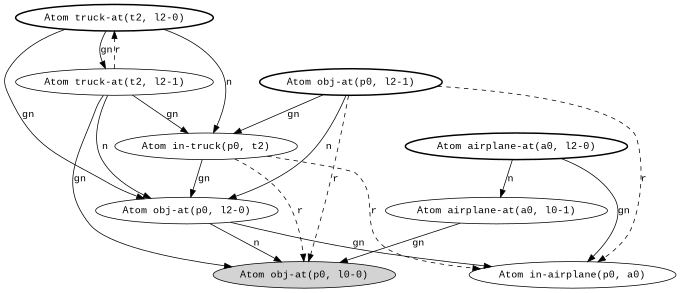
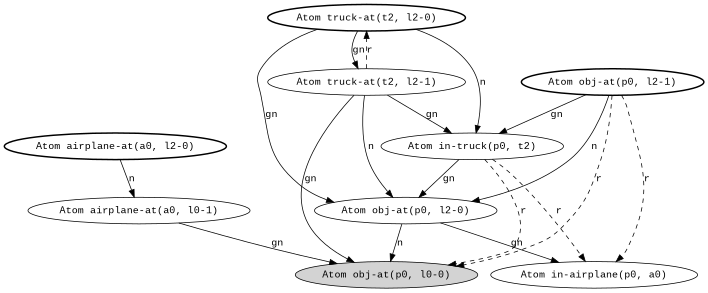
(614, 198) -> none
